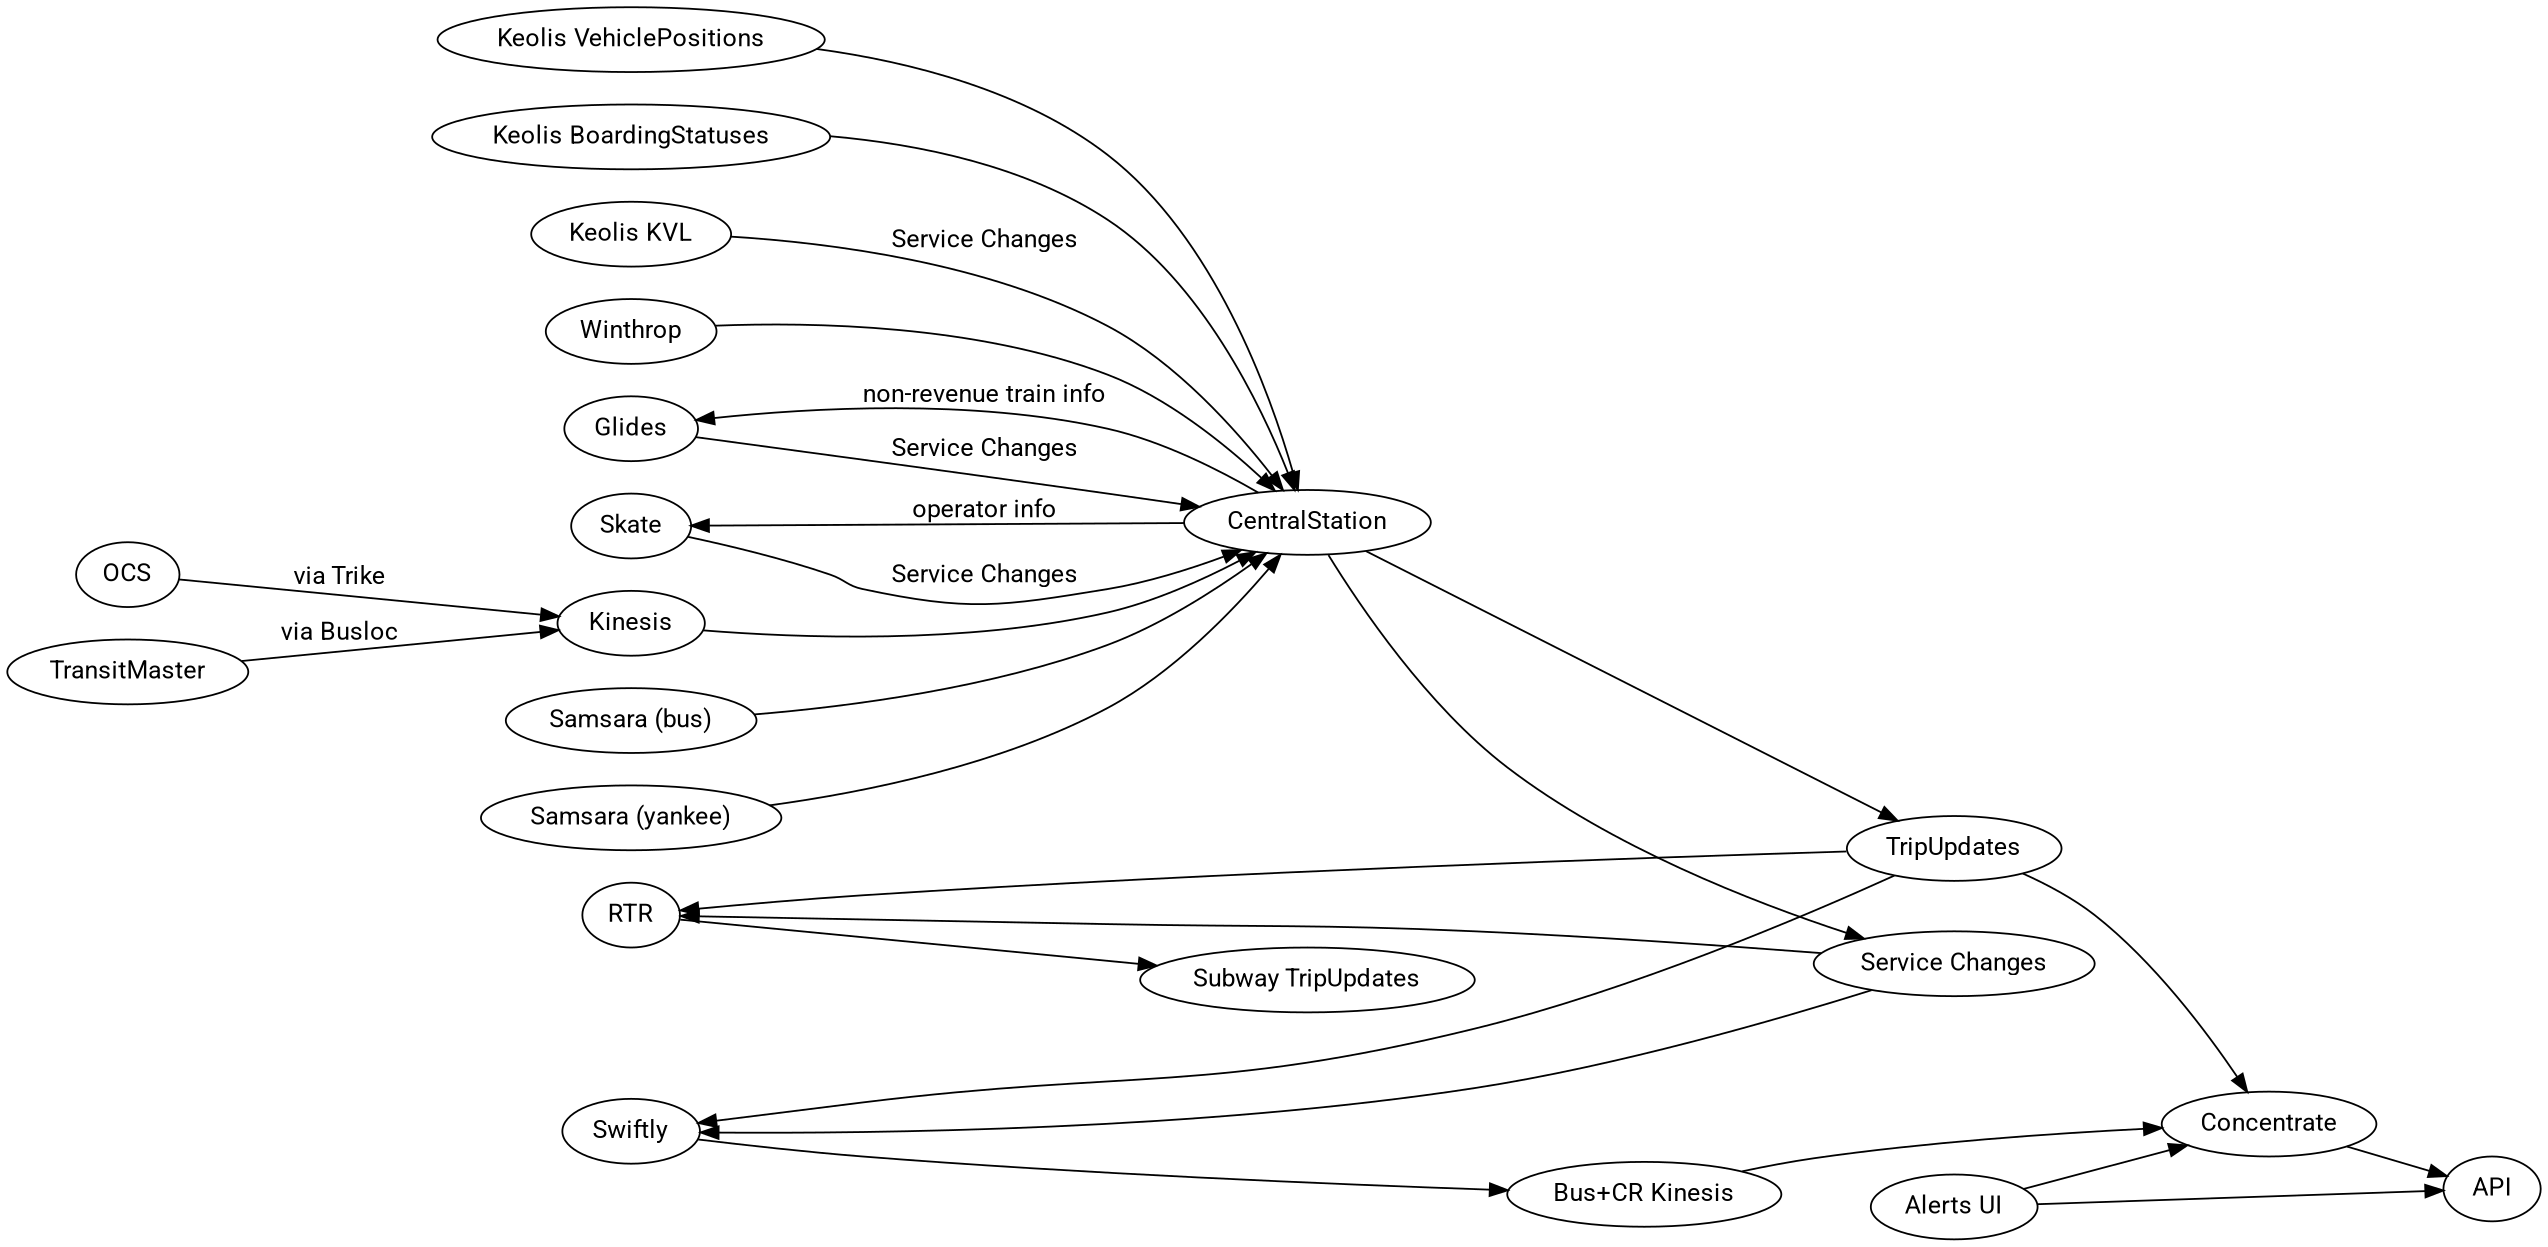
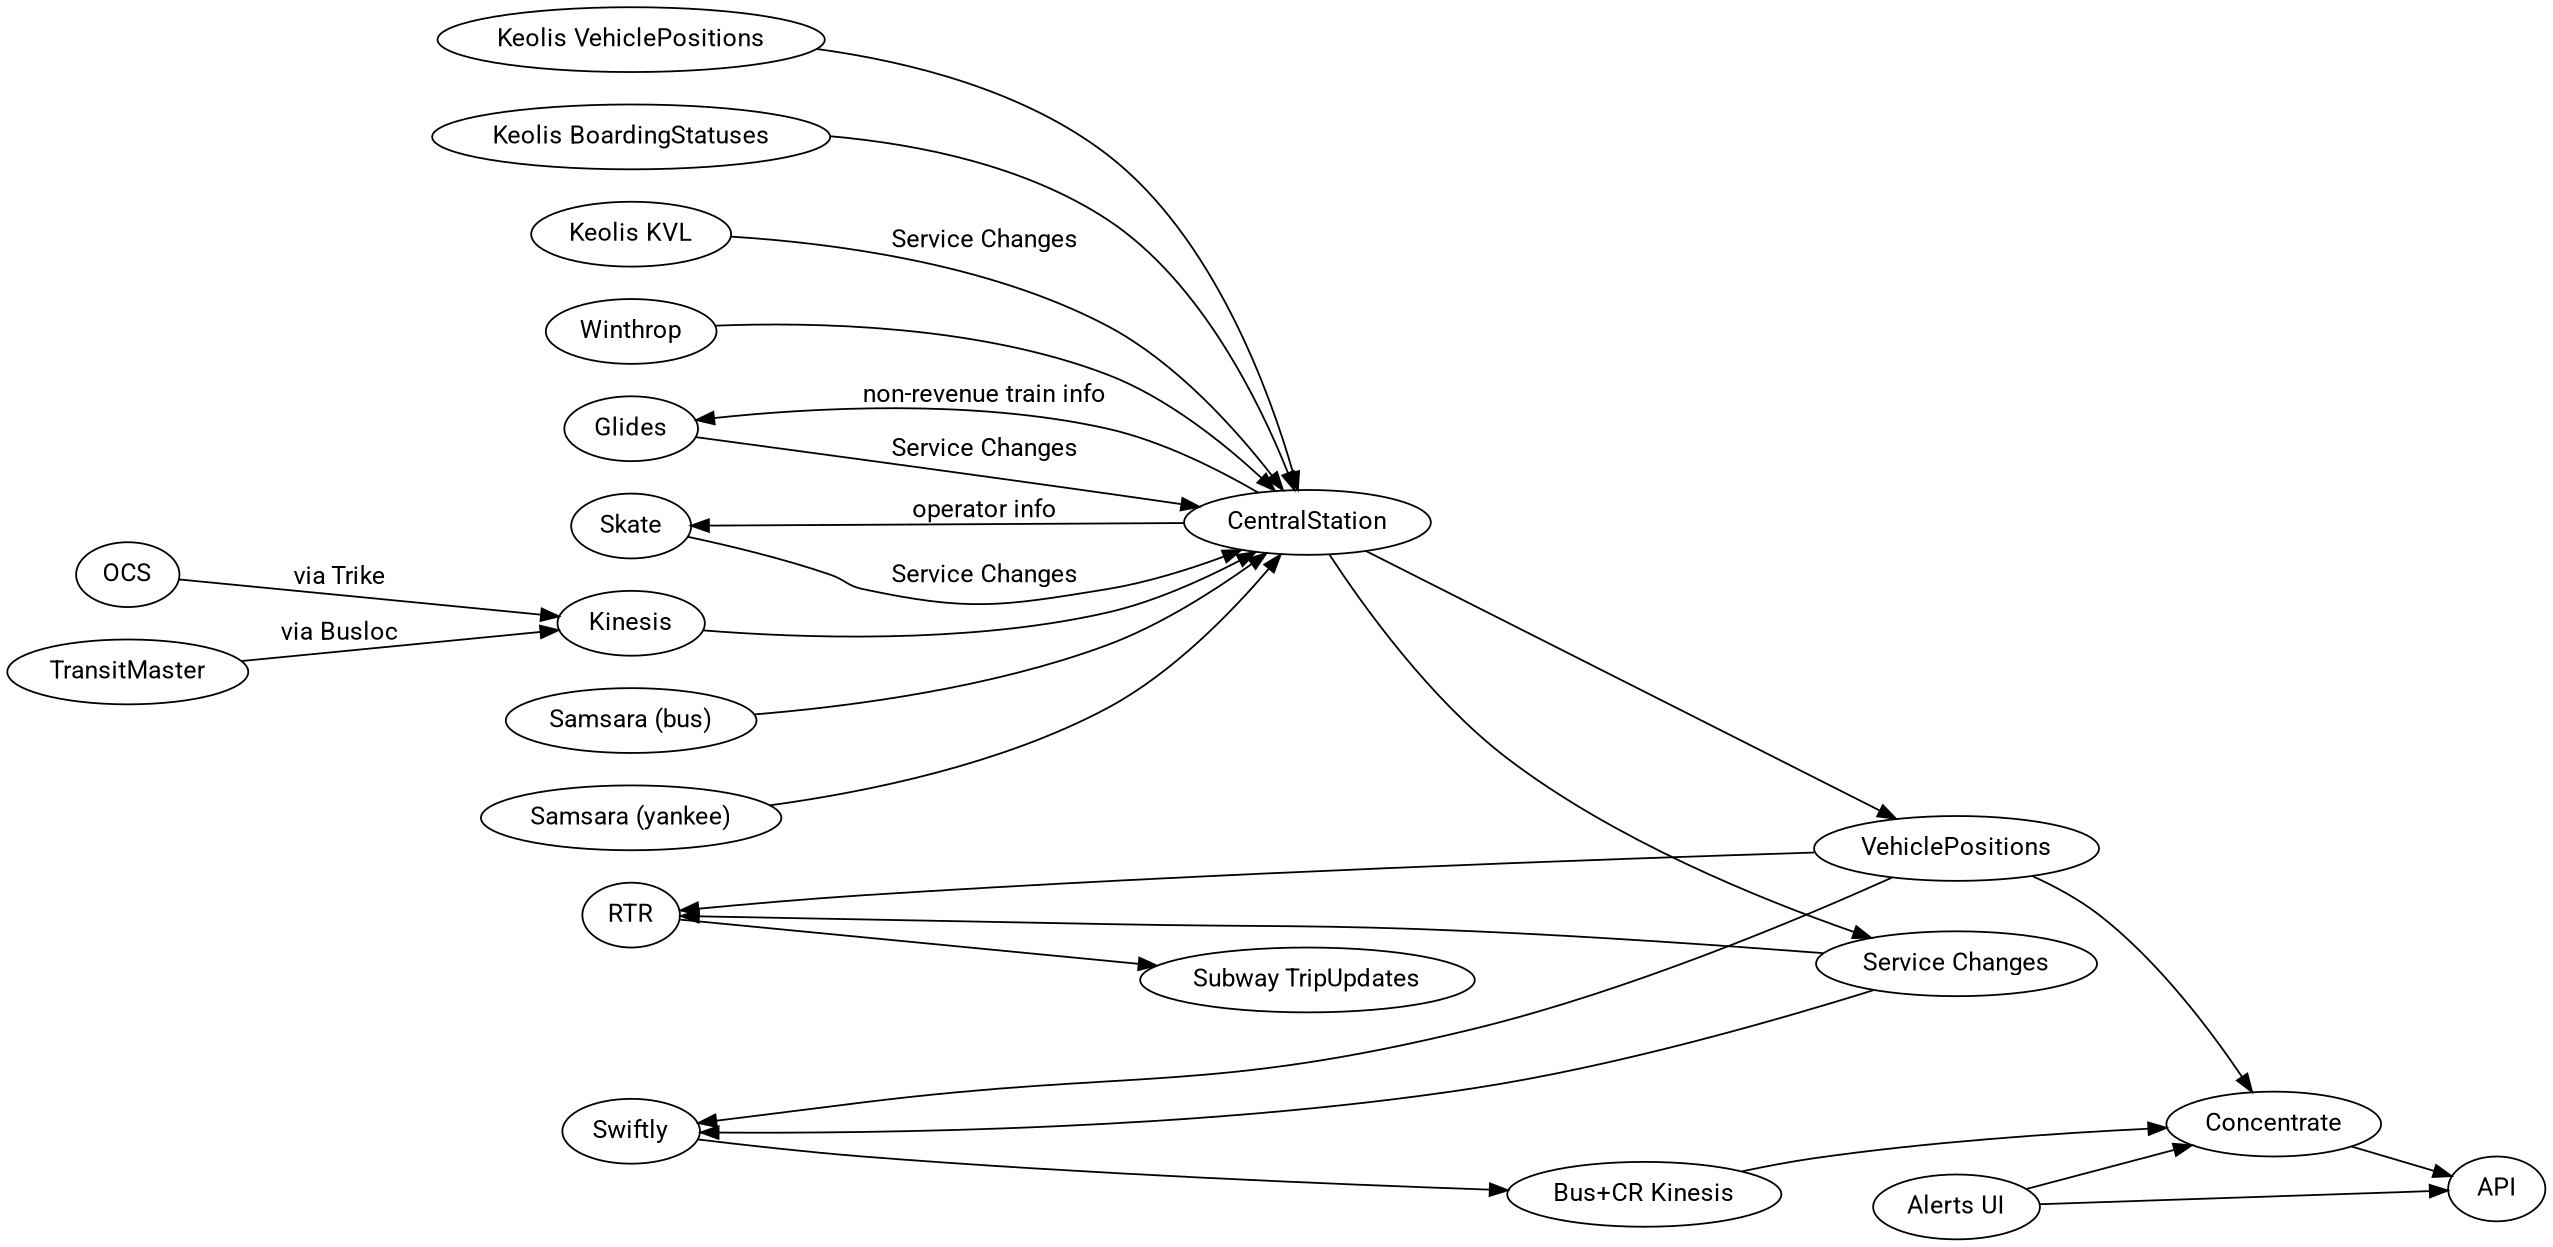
(1954, 848) -> (1956, 848)
